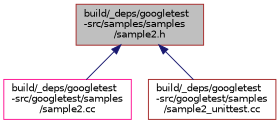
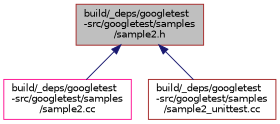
(140, 25) -> (140, 25)
